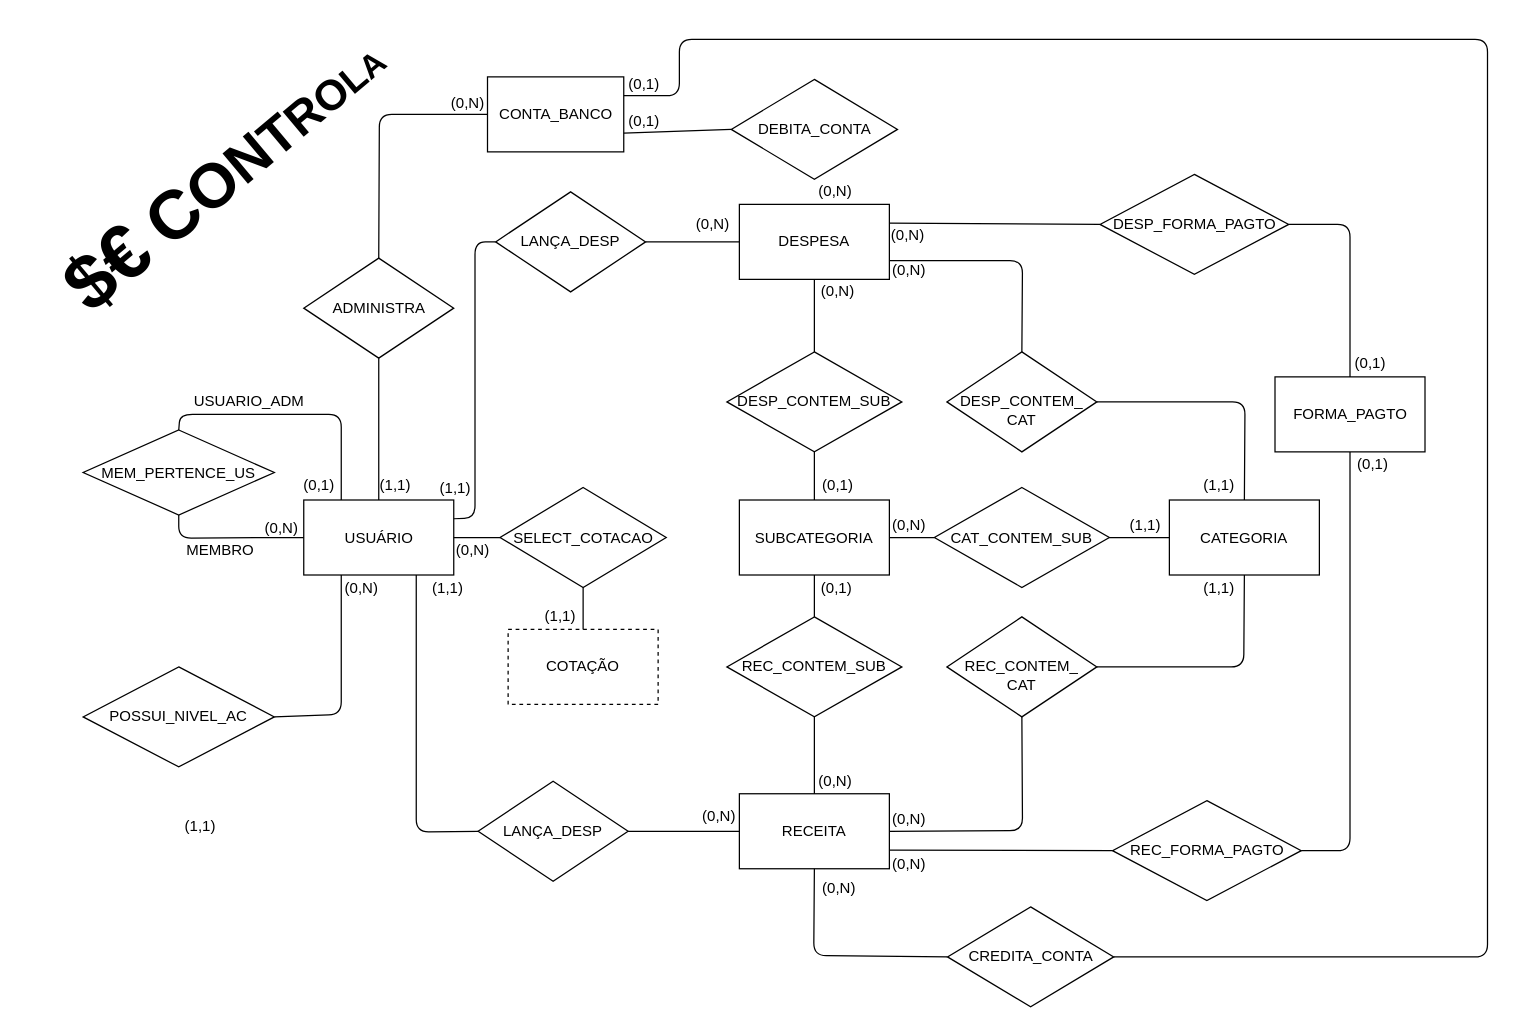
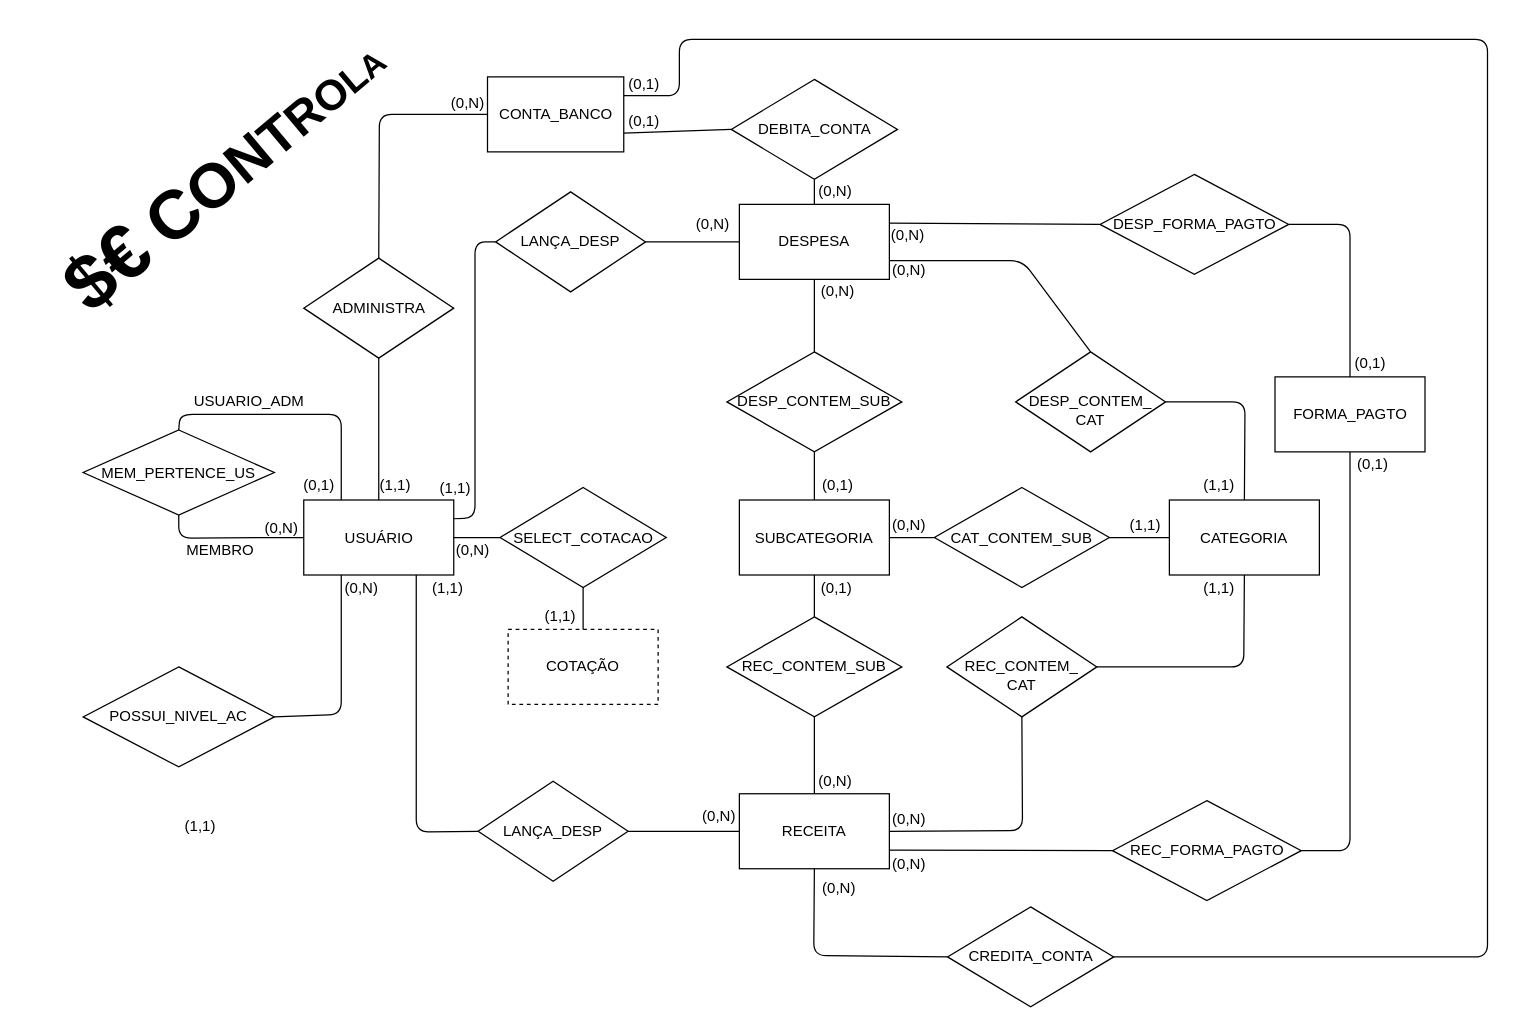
none -> (814, 192)
(1022, 402) -> (1091, 402)
